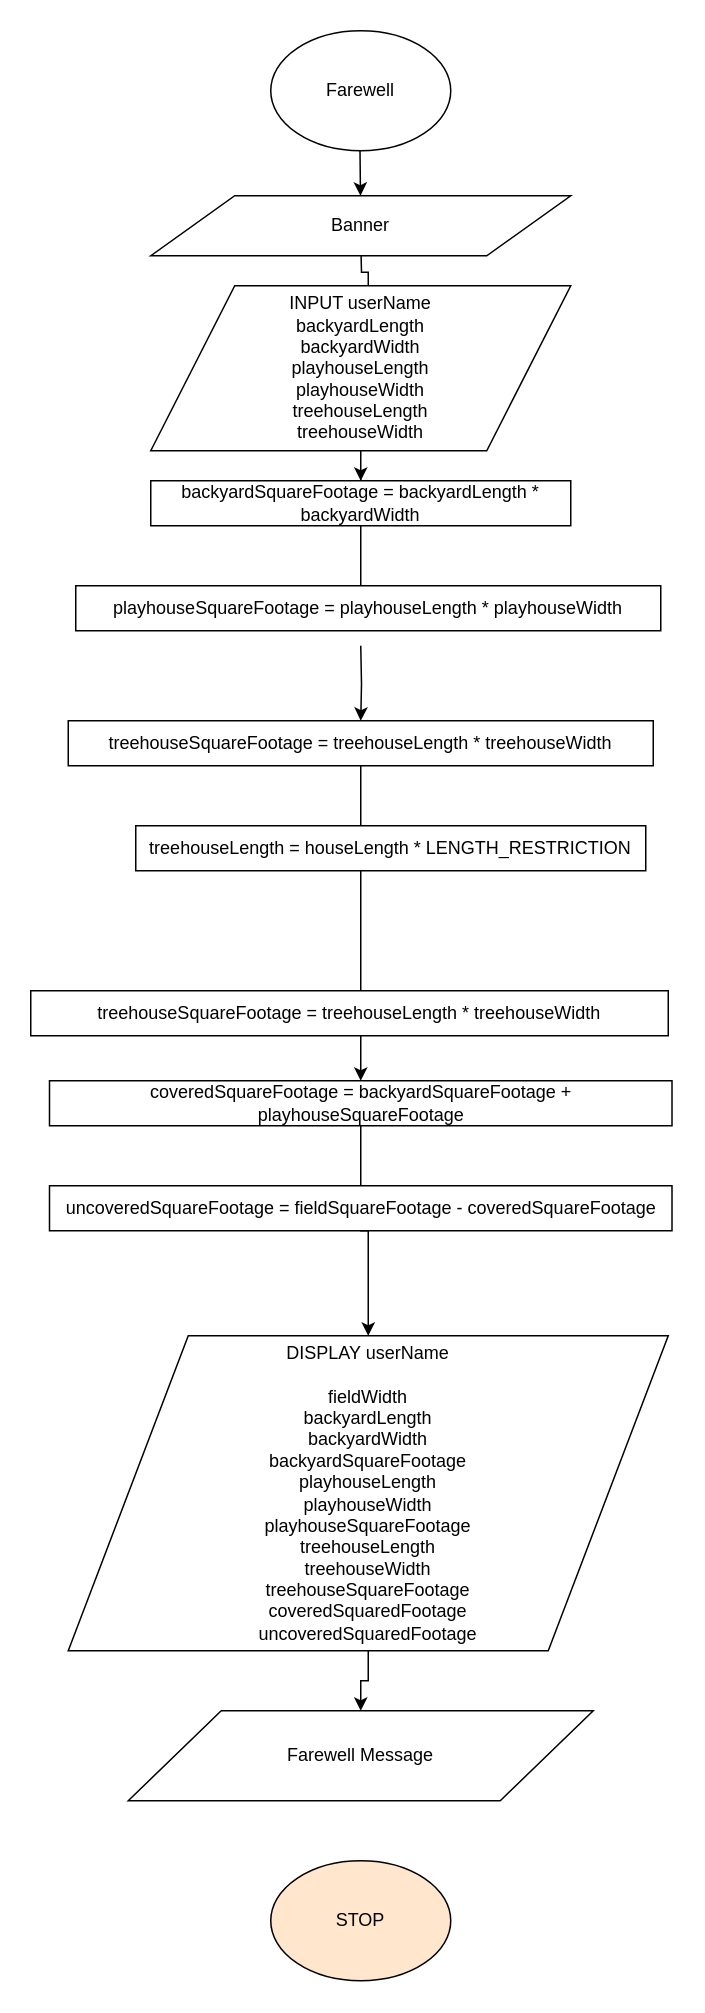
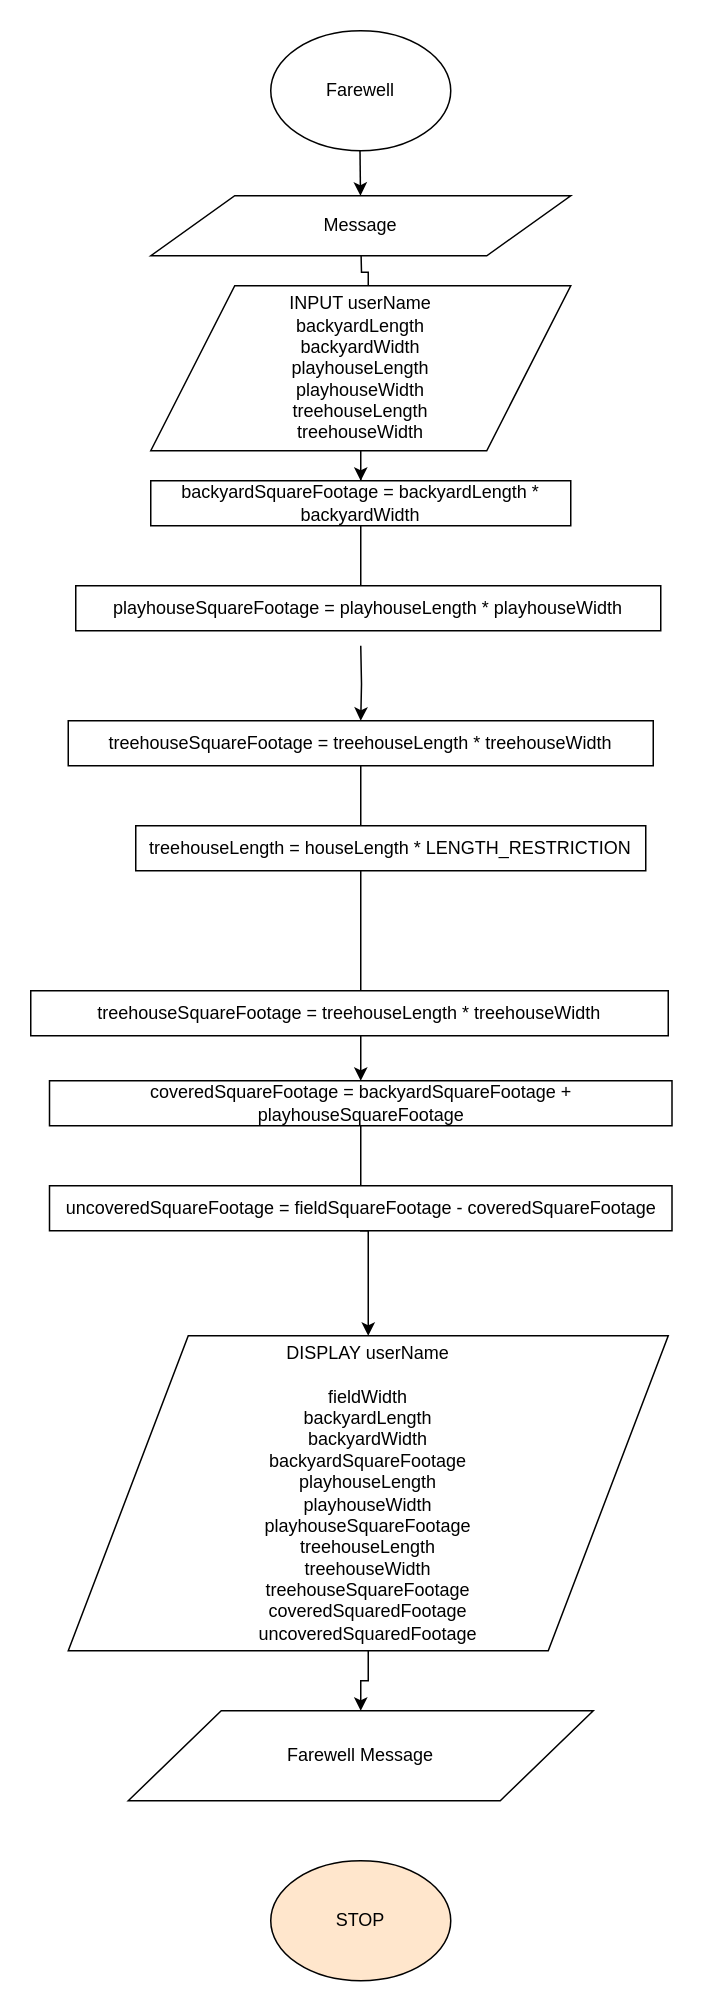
(361, 226) -> (361, 226)
